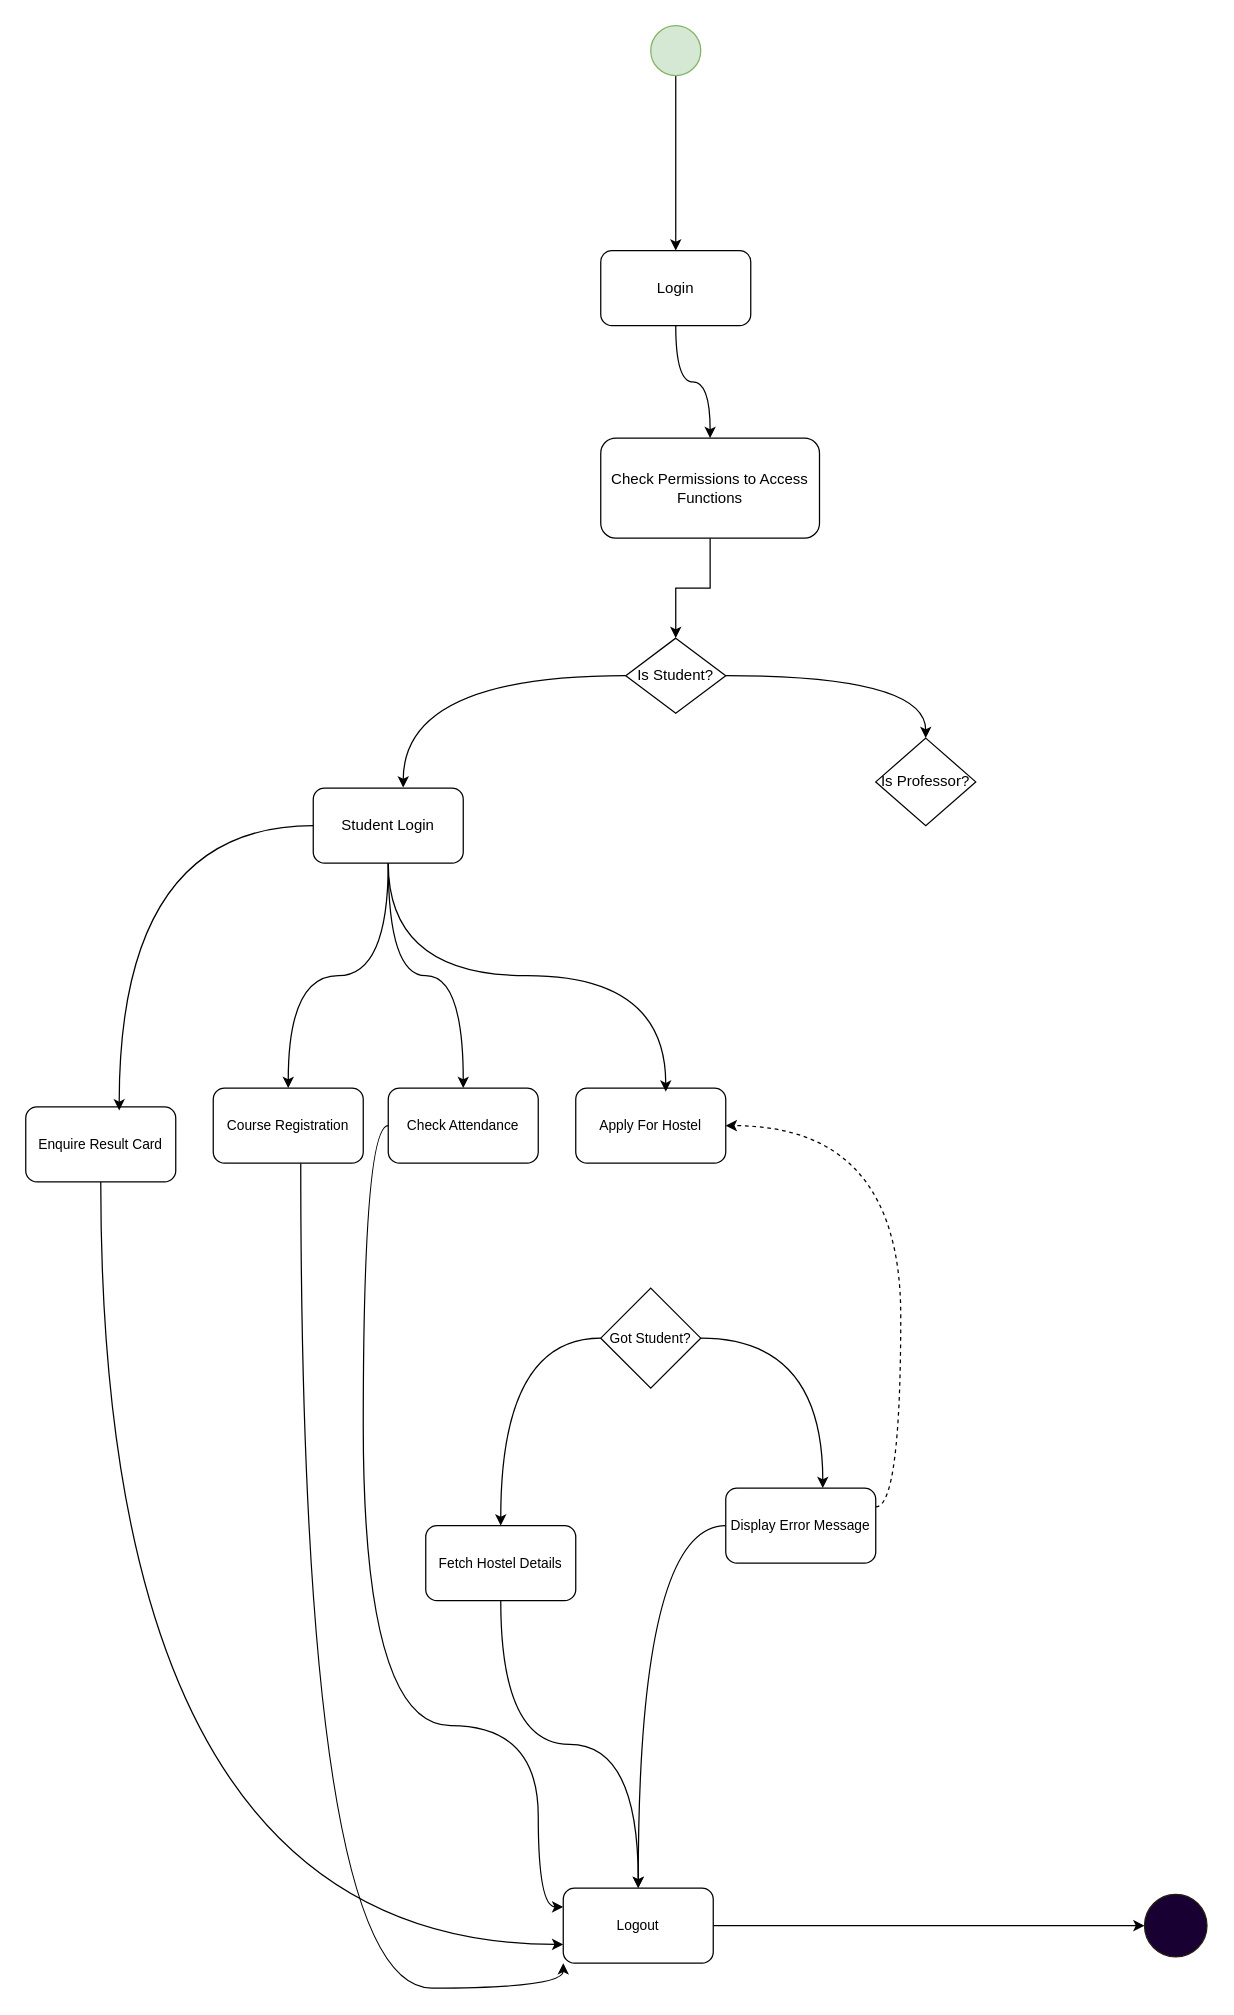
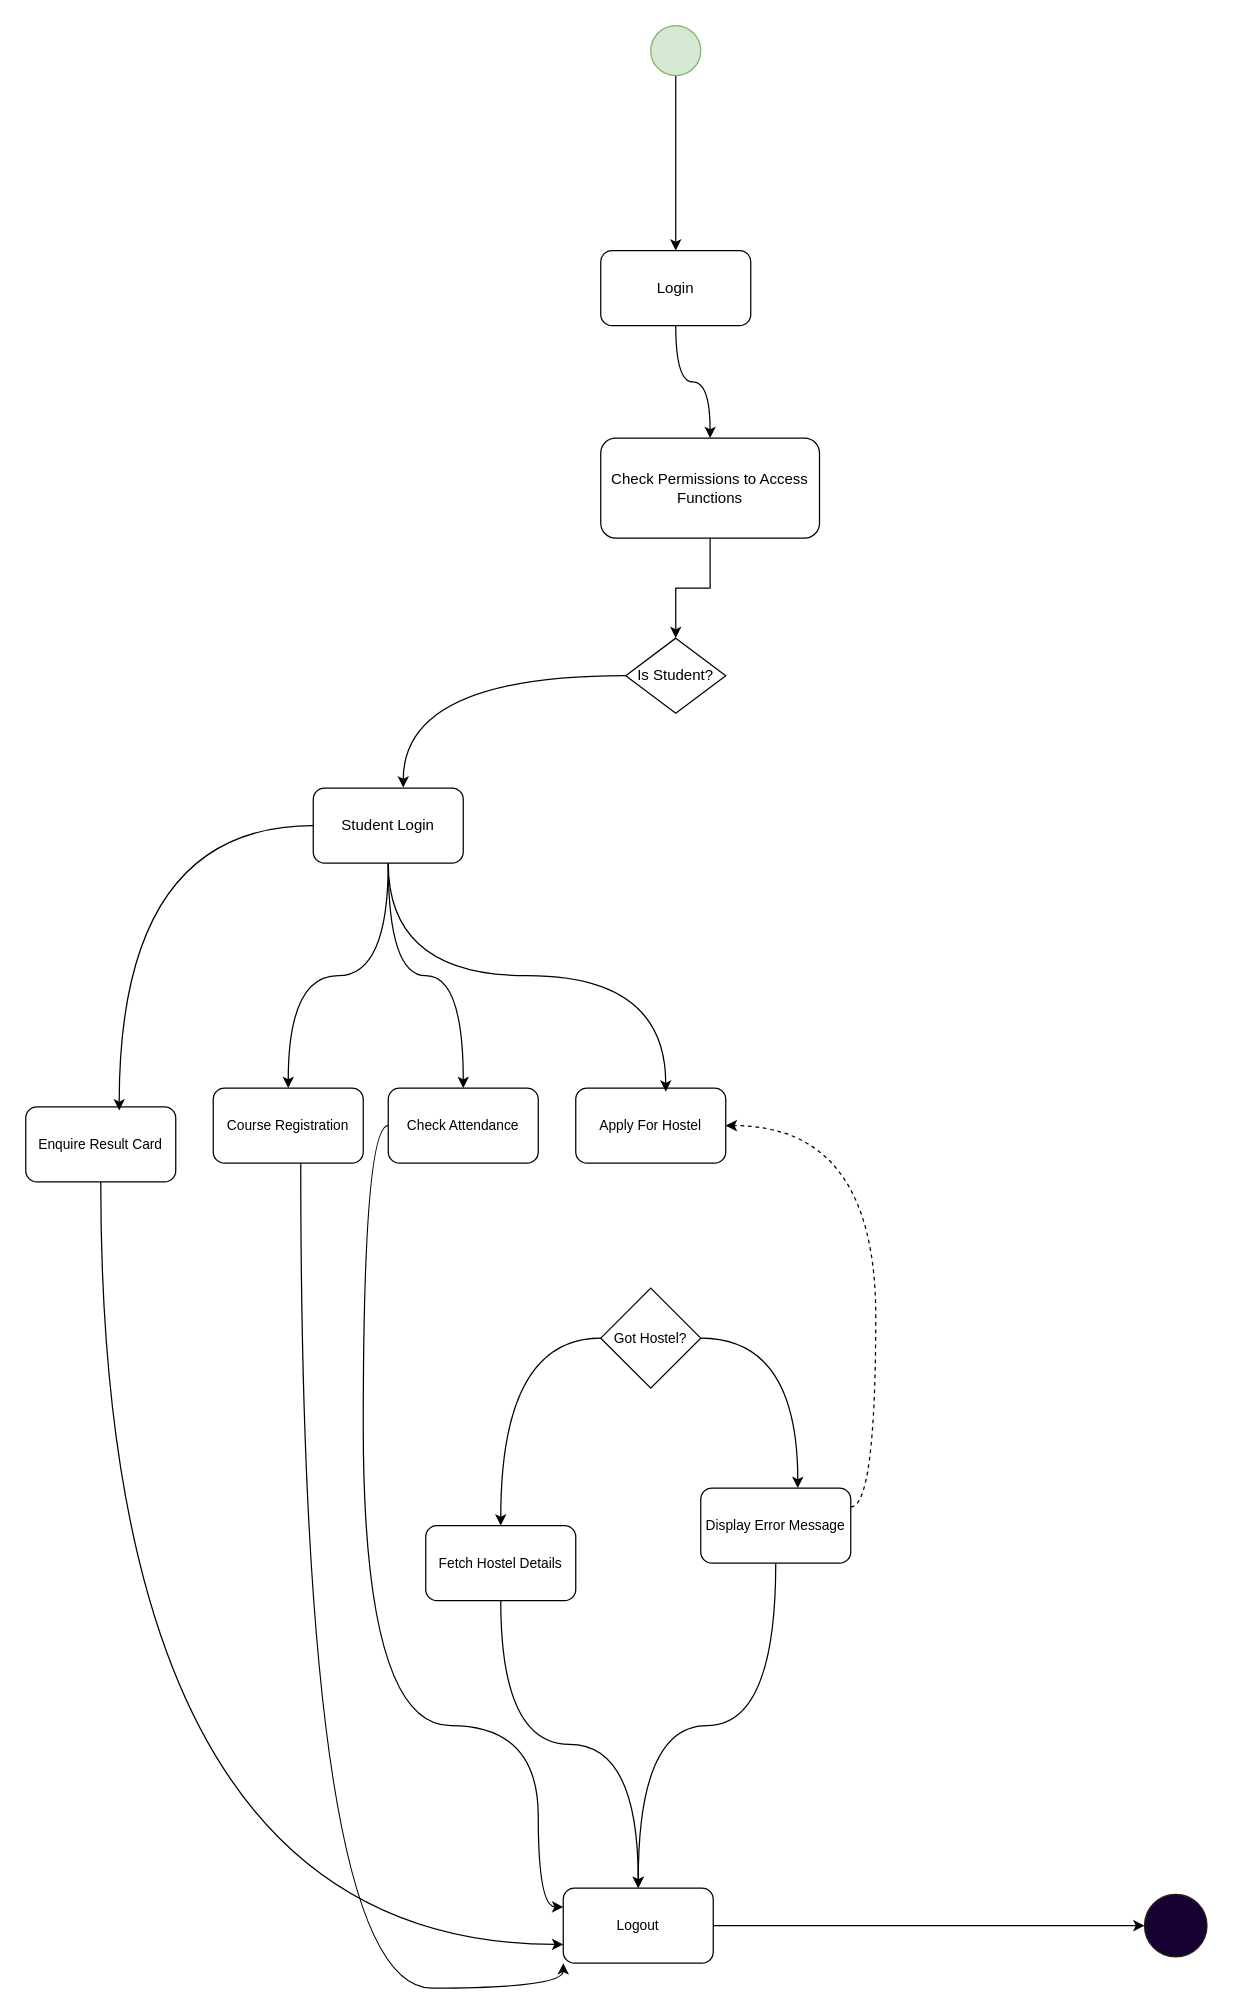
(834, 681) -> none
(926, 782) -> none
(651, 1338) -> (651, 1338)
(801, 1526) -> (776, 1526)
